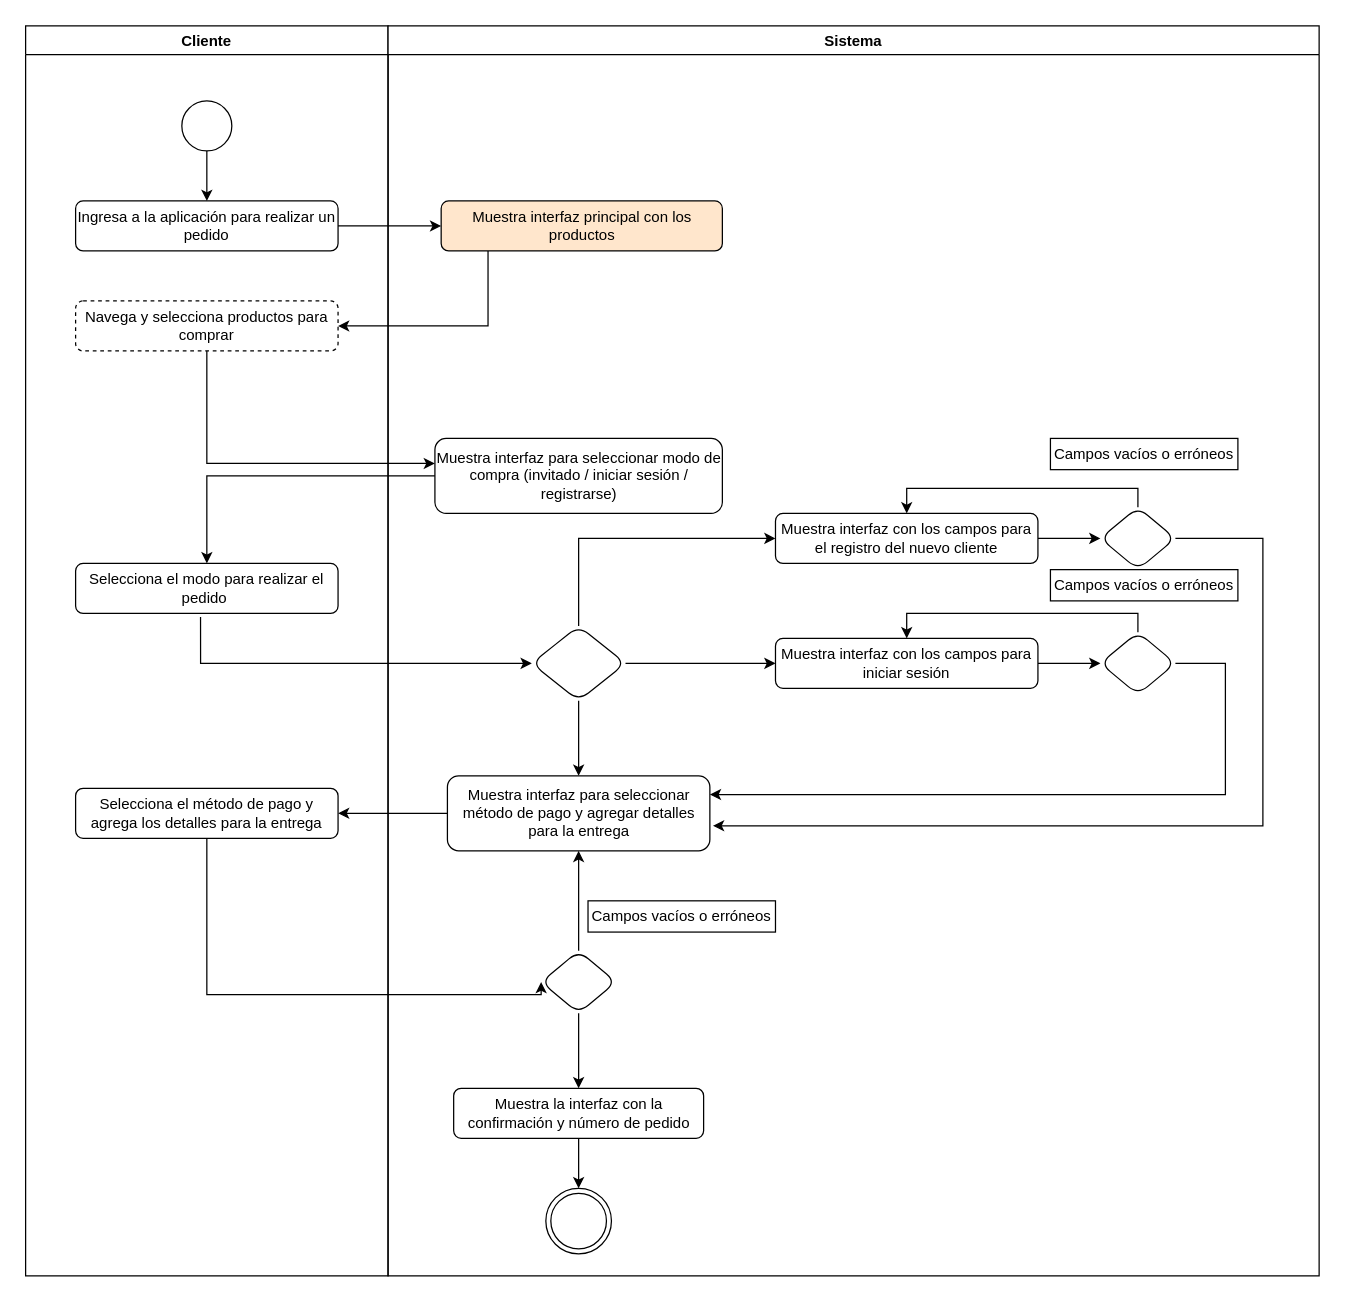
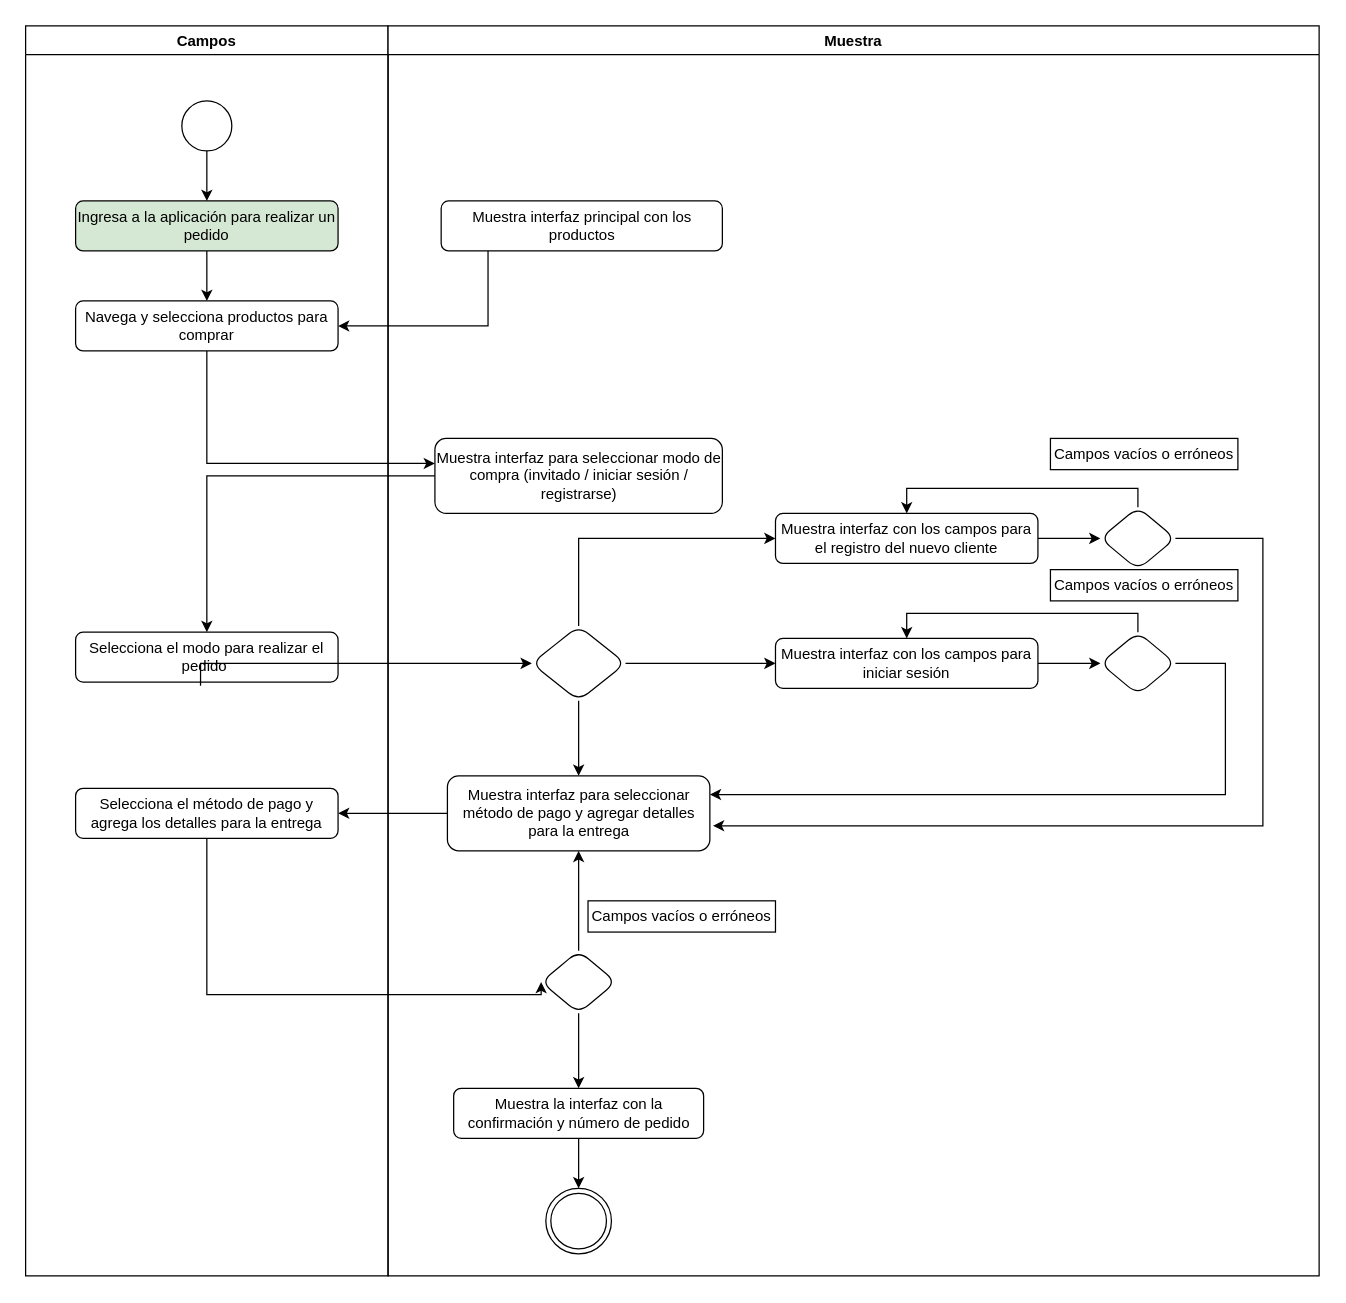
(206, 41) -> (206, 41)
(853, 41) -> (853, 41)
(207, 226) -> (207, 226)
(385, 226) -> (207, 272)
(582, 226) -> (582, 226)
(207, 326) -> (207, 326)
(207, 588) -> (207, 657)
